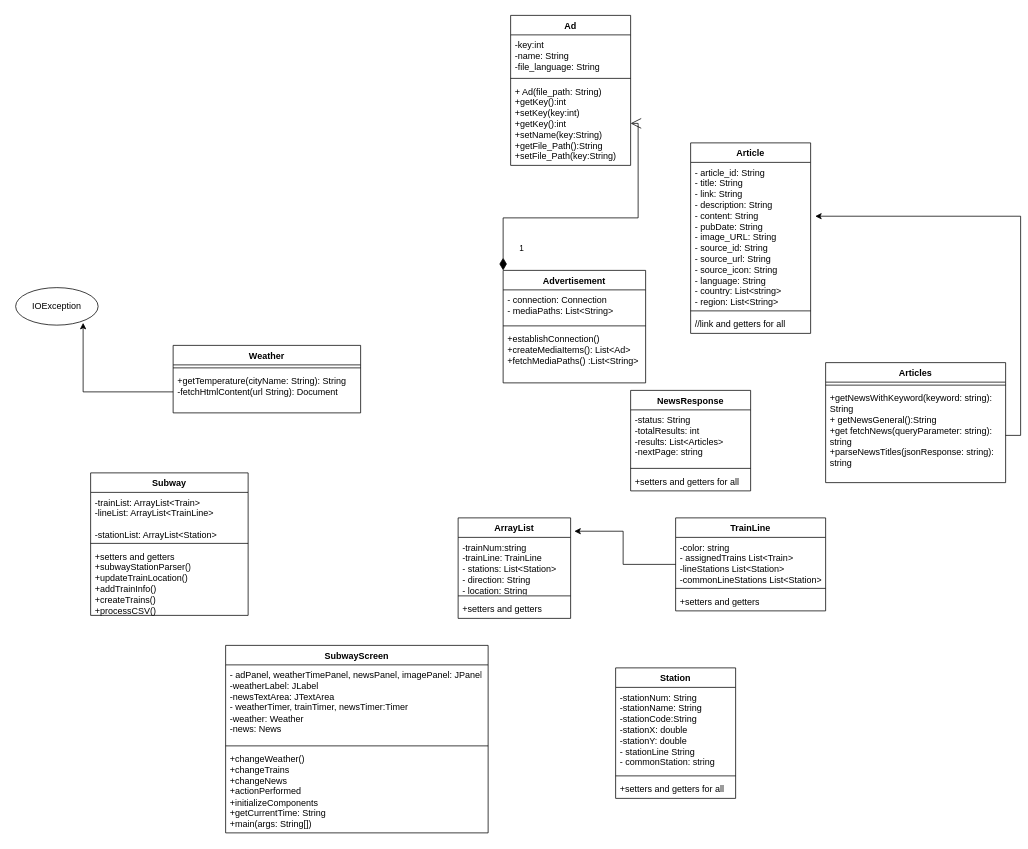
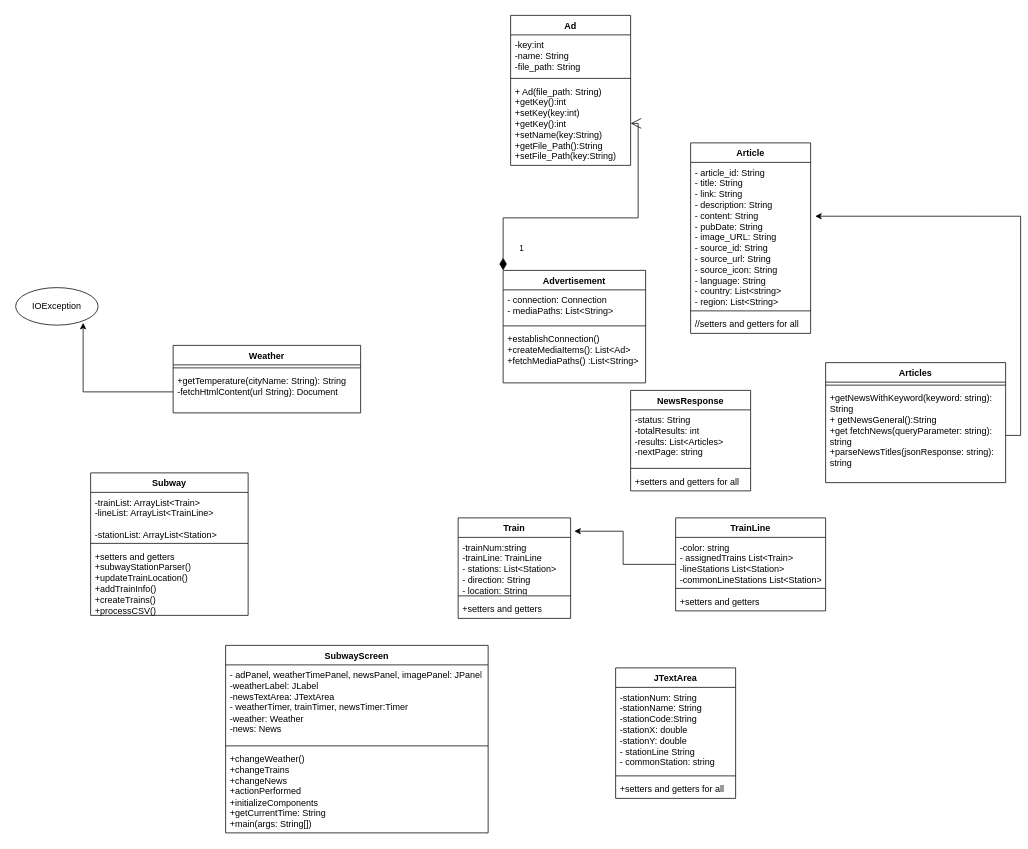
(563, 56) -> (554, 56)
(751, 325) -> (751, 330)
(514, 529) -> (514, 529)
(675, 679) -> (675, 679)
